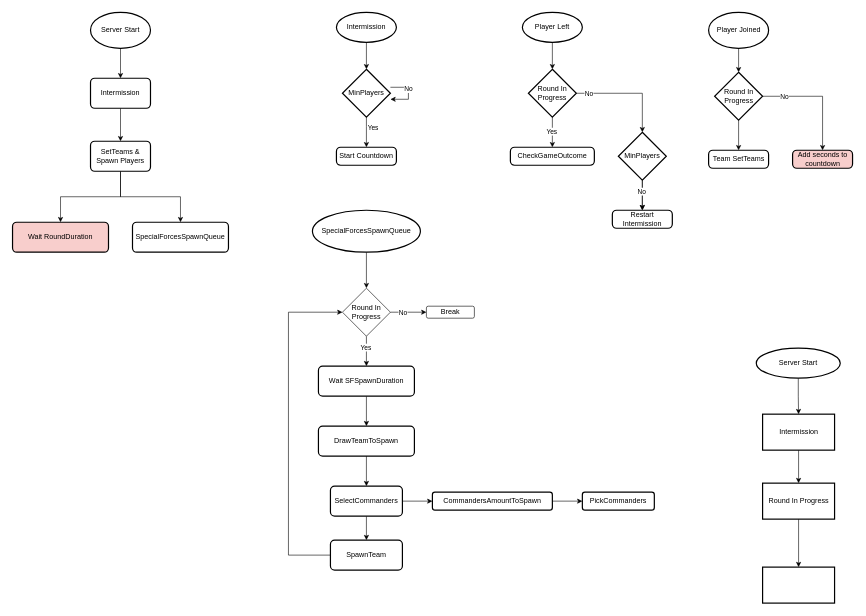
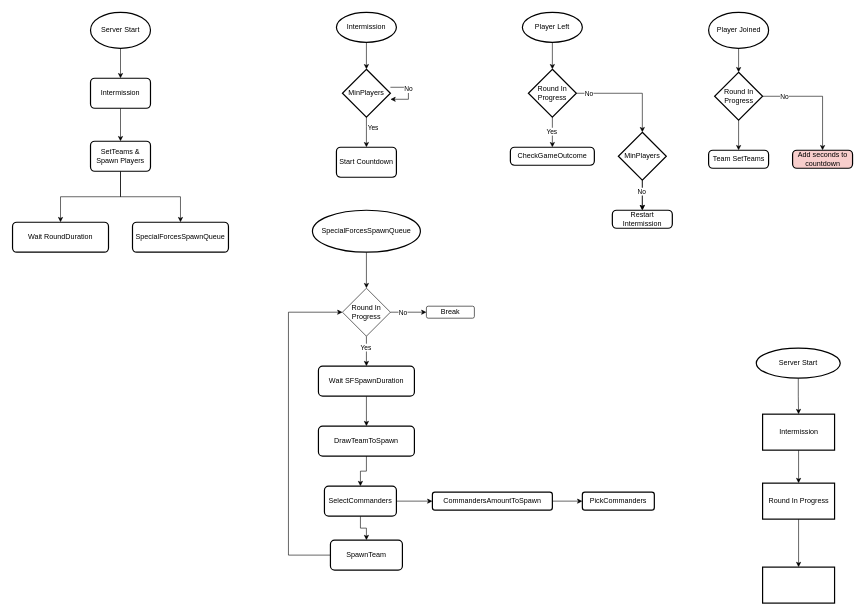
(366, 156) -> (366, 162)
(60, 237) -> (60, 237)
(366, 501) -> (360, 501)
